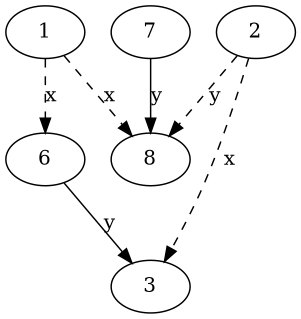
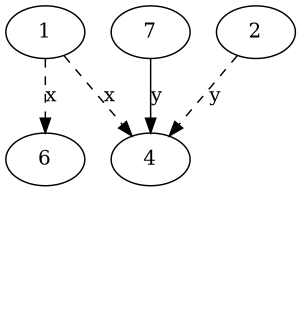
(151, 159) -> (151, 159)
(151, 287) -> none
